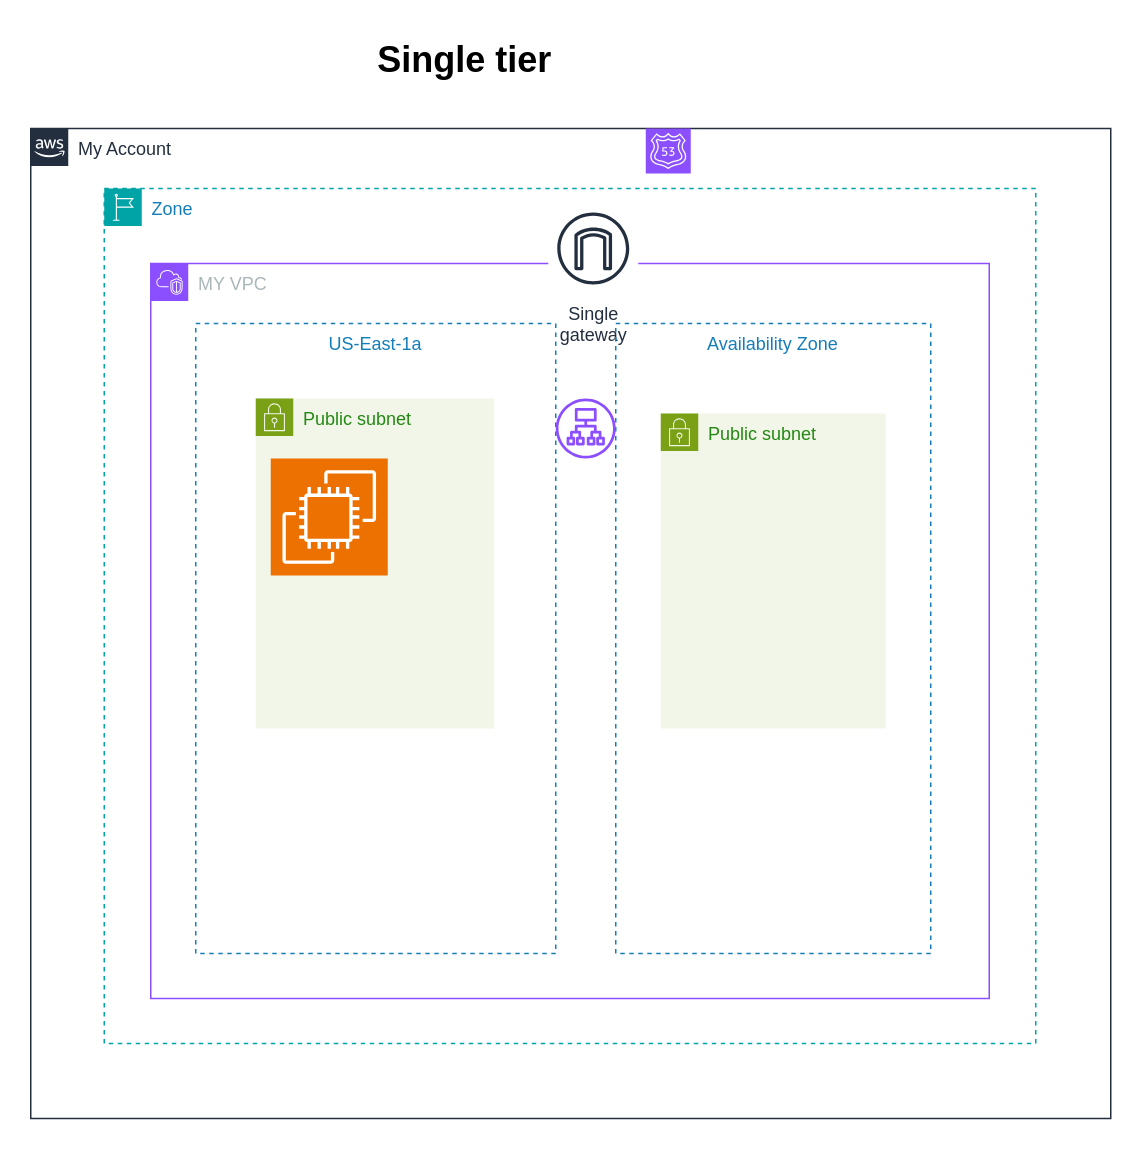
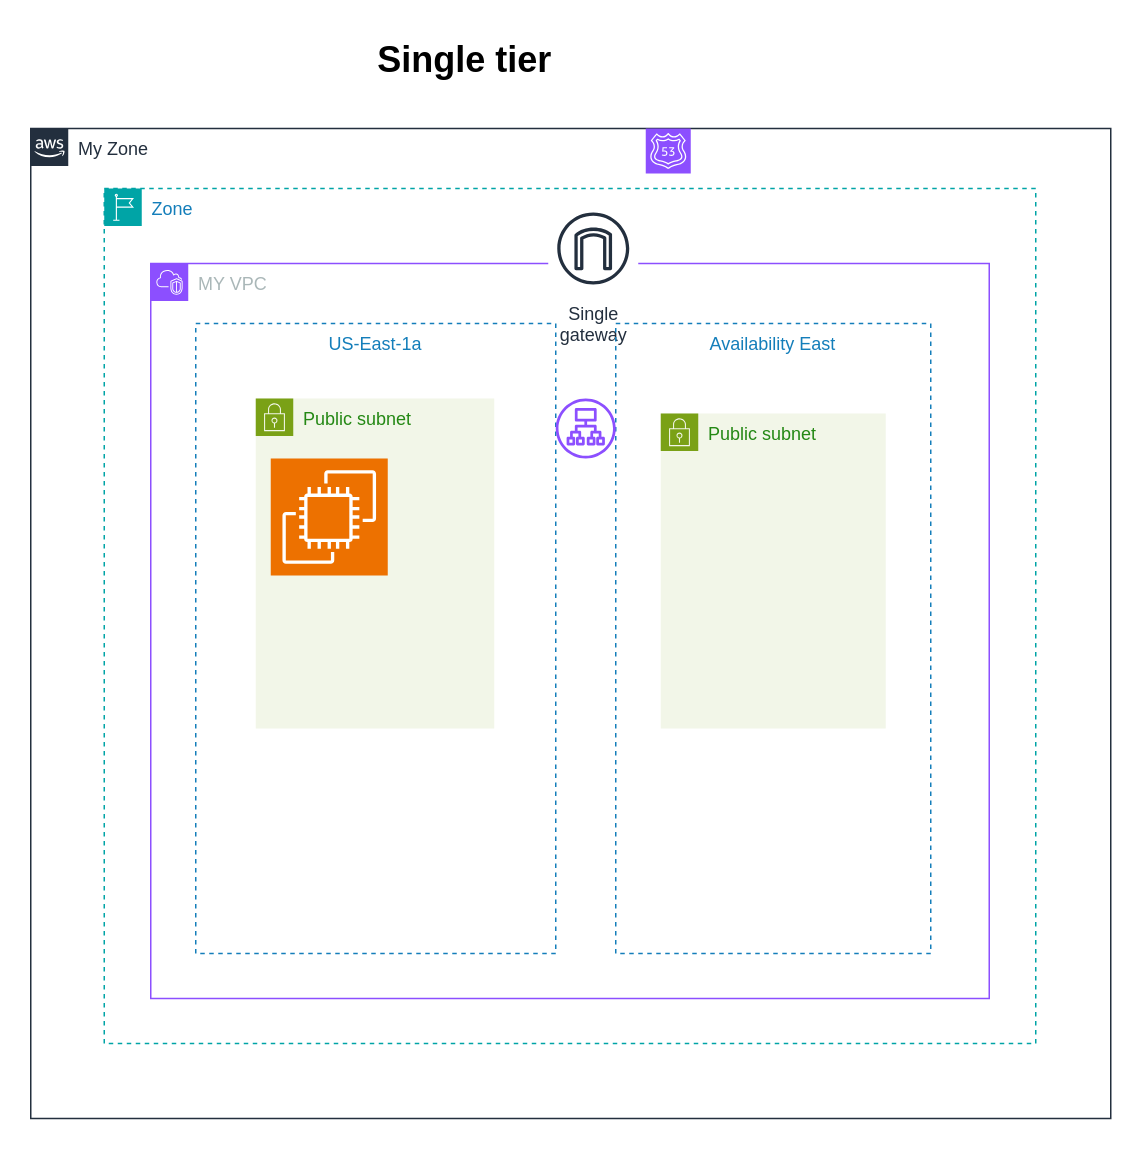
(127, 150) -> (112, 150)
(773, 345) -> (773, 345)
